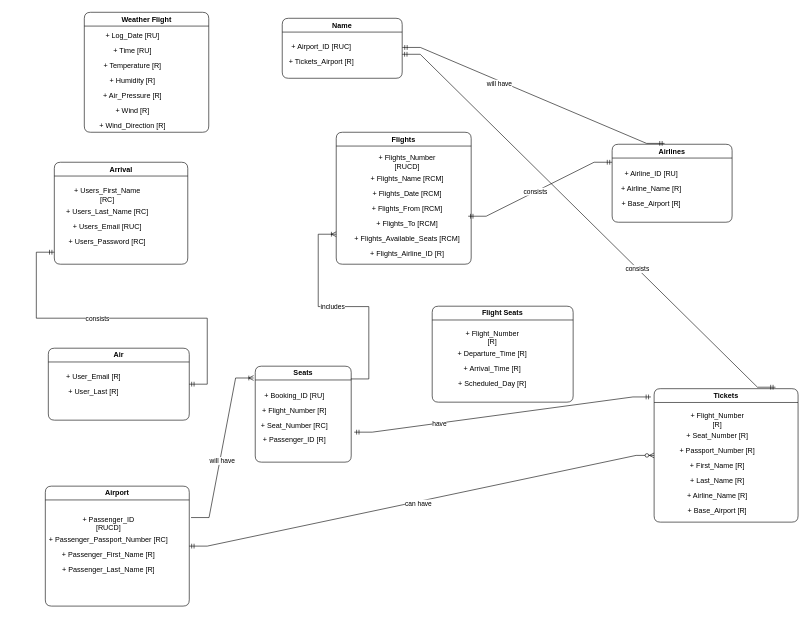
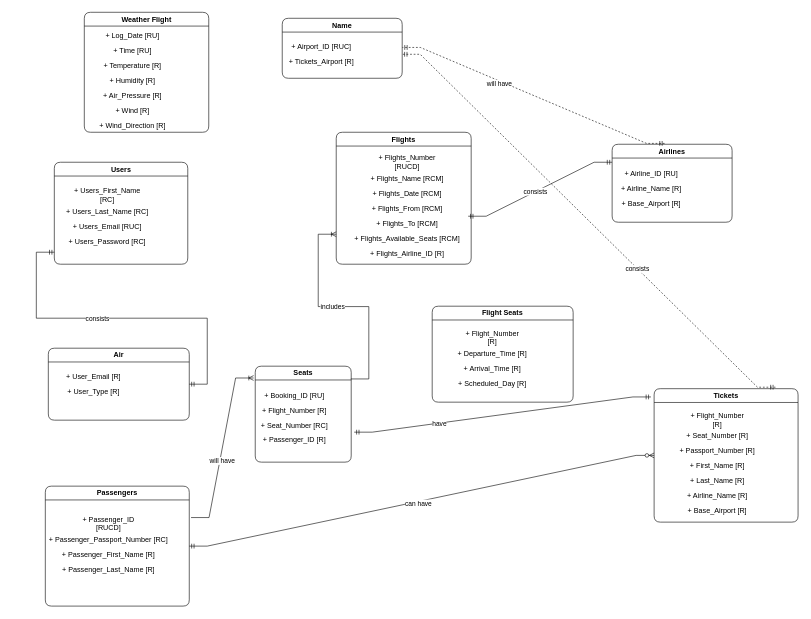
(587, 118) -> (587, 118)
(521, 154) -> (521, 154)
(121, 170) -> (121, 170)
(94, 384) -> (94, 384)
(117, 494) -> (117, 494)
